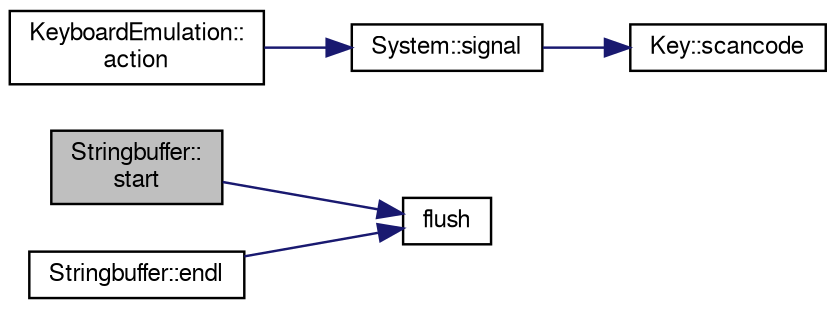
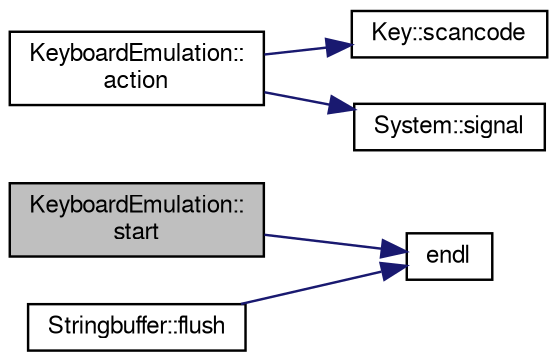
(574, 48) -> (296, 51)
(137, 167) -> (137, 220)
(447, 221) -> (450, 257)
(137, 275) -> (137, 327)
